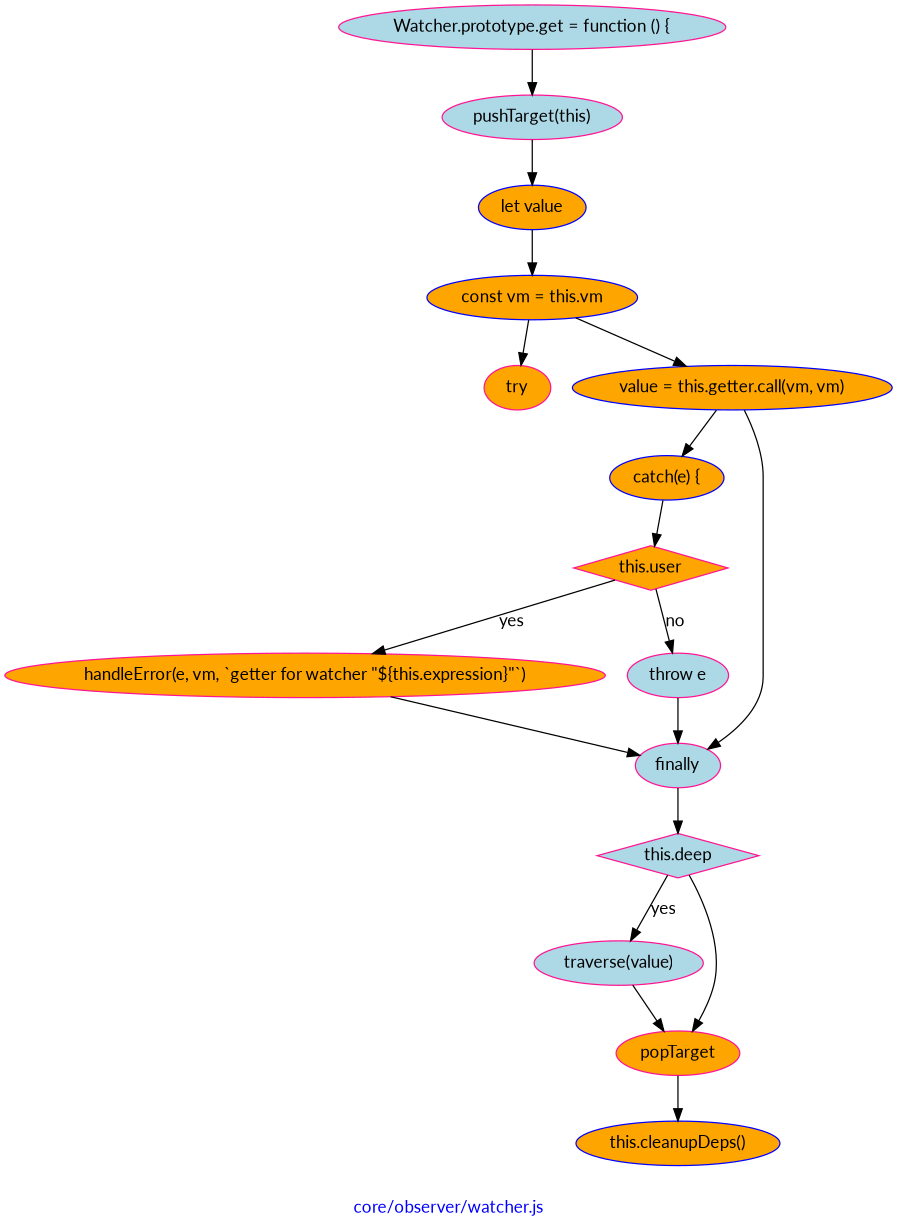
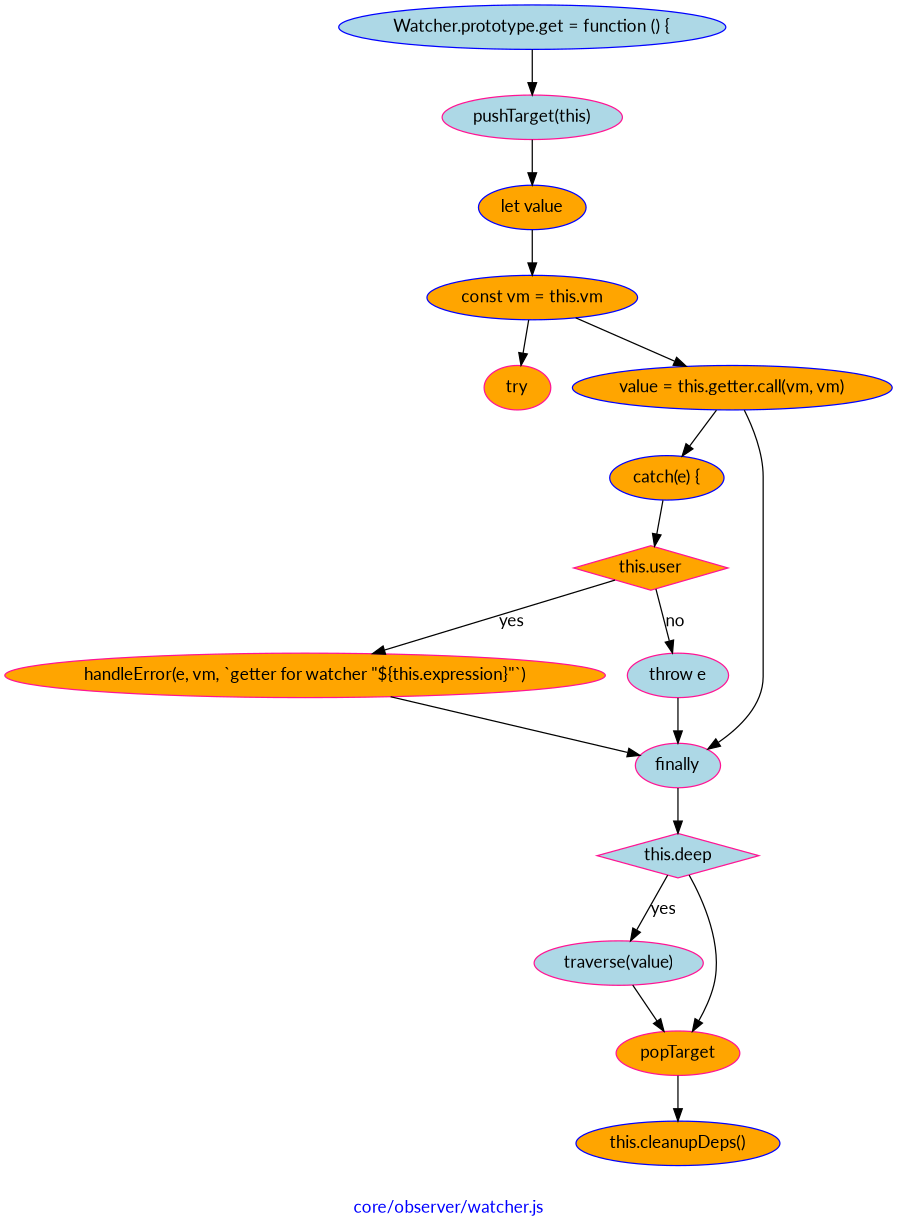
(532, 27) -> (532, 27)
